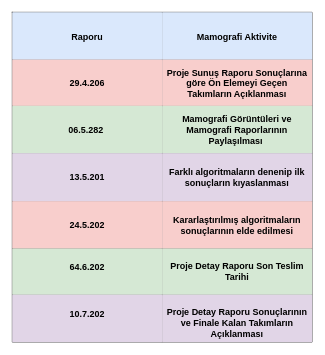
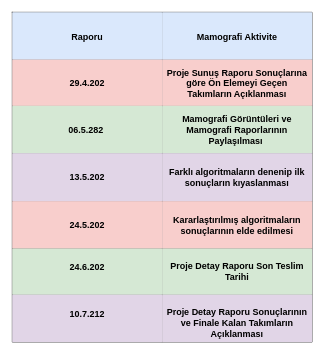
(87, 83) -> (87, 83)
(87, 177) -> (87, 177)
(87, 272) -> (87, 272)
(87, 319) -> (87, 319)
